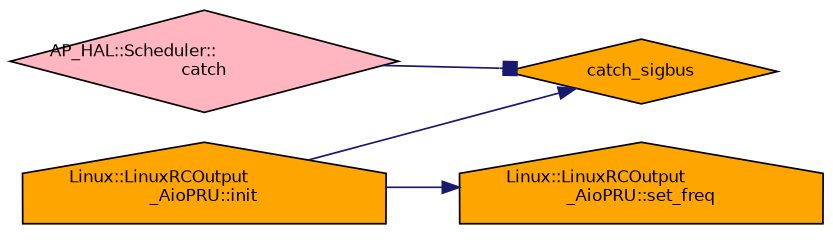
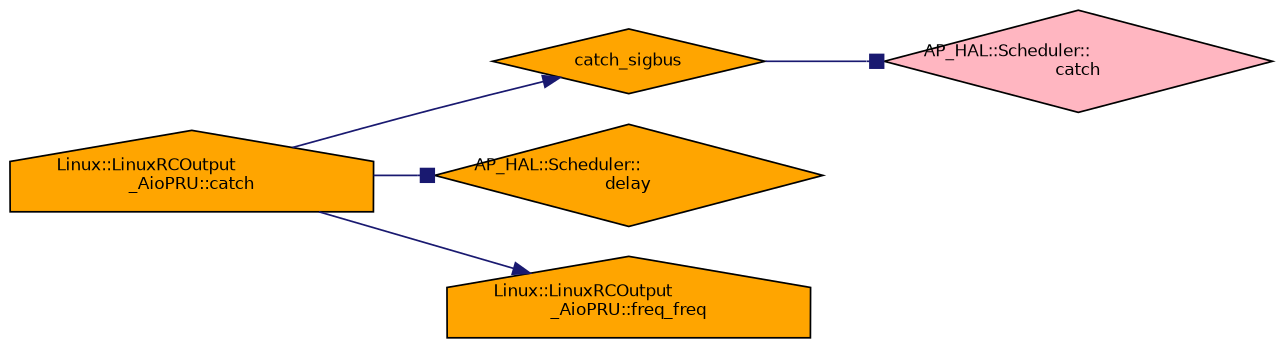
(441, 67) -> (816, 61)
none -> (629, 175)
(204, 187) -> (192, 175)
(641, 187) -> (629, 301)
